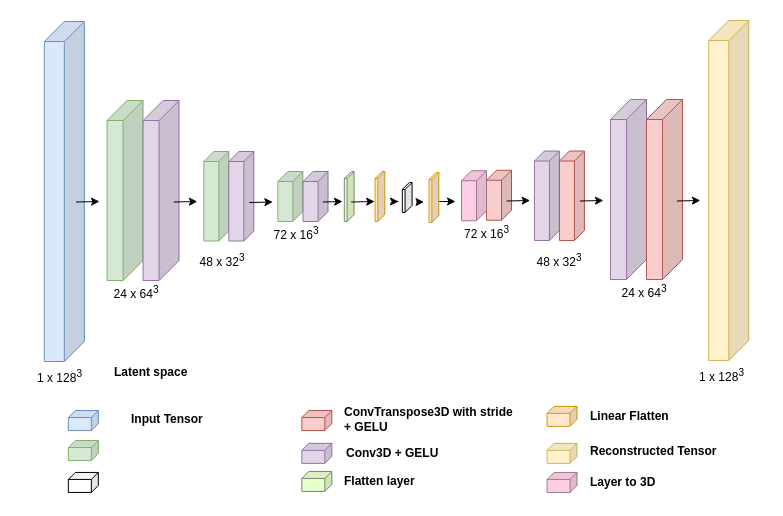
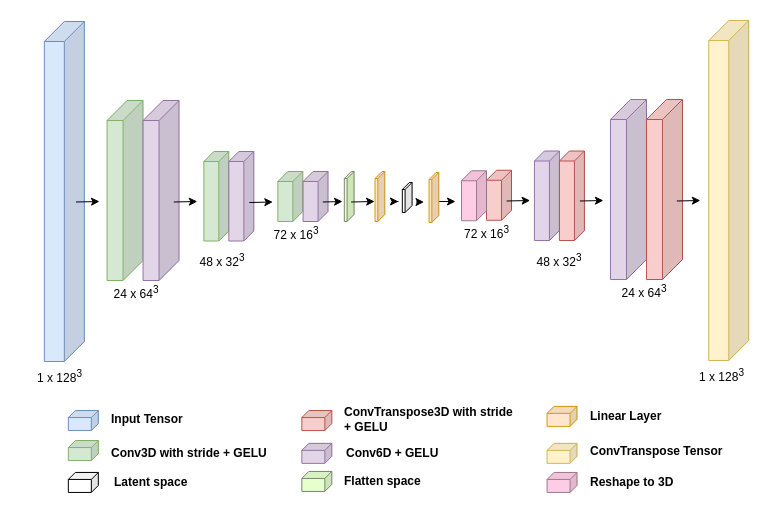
(202, 372) -> (202, 482)
(633, 417) -> (628, 417)
(198, 420) -> (178, 420)
(656, 452) -> (656, 452)
none -> (199, 453)
(387, 454) -> (387, 454)
(384, 482) -> (385, 482)
(624, 483) -> (631, 483)
